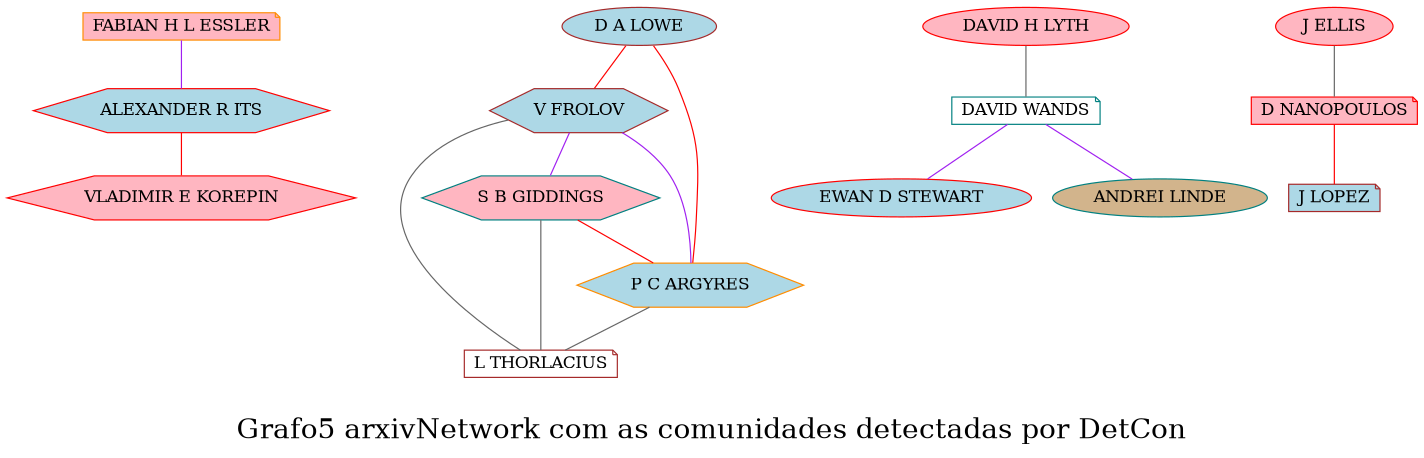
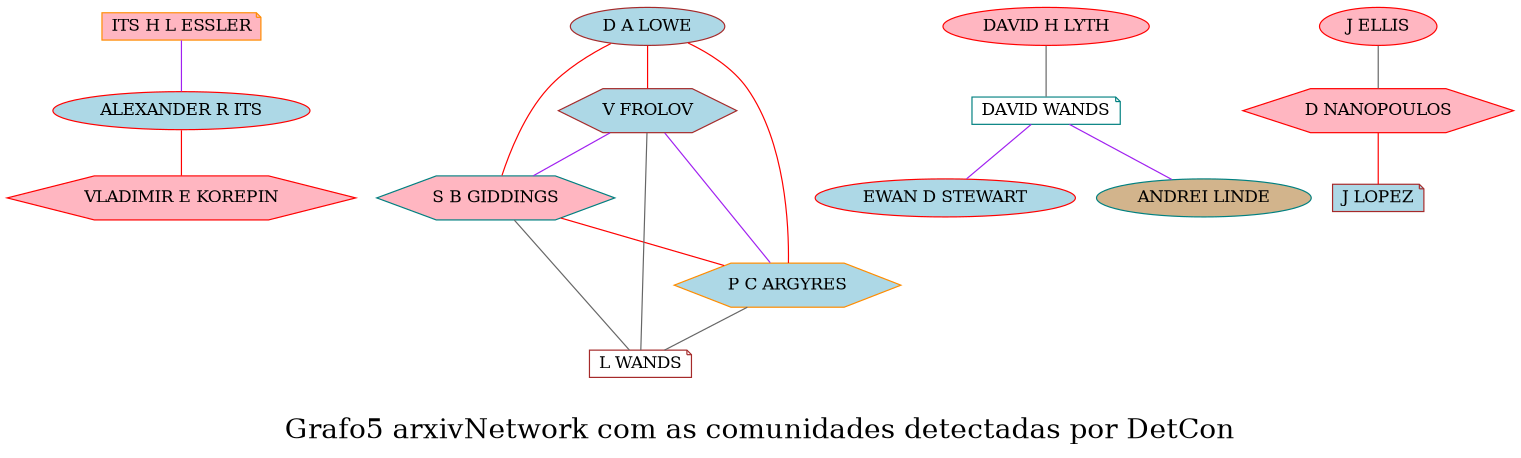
(181, 26) -> (181, 26)
none -> (541, 97)
(181, 111) -> (181, 111)
(1334, 111) -> (1378, 111)
(541, 364) -> (640, 364)
